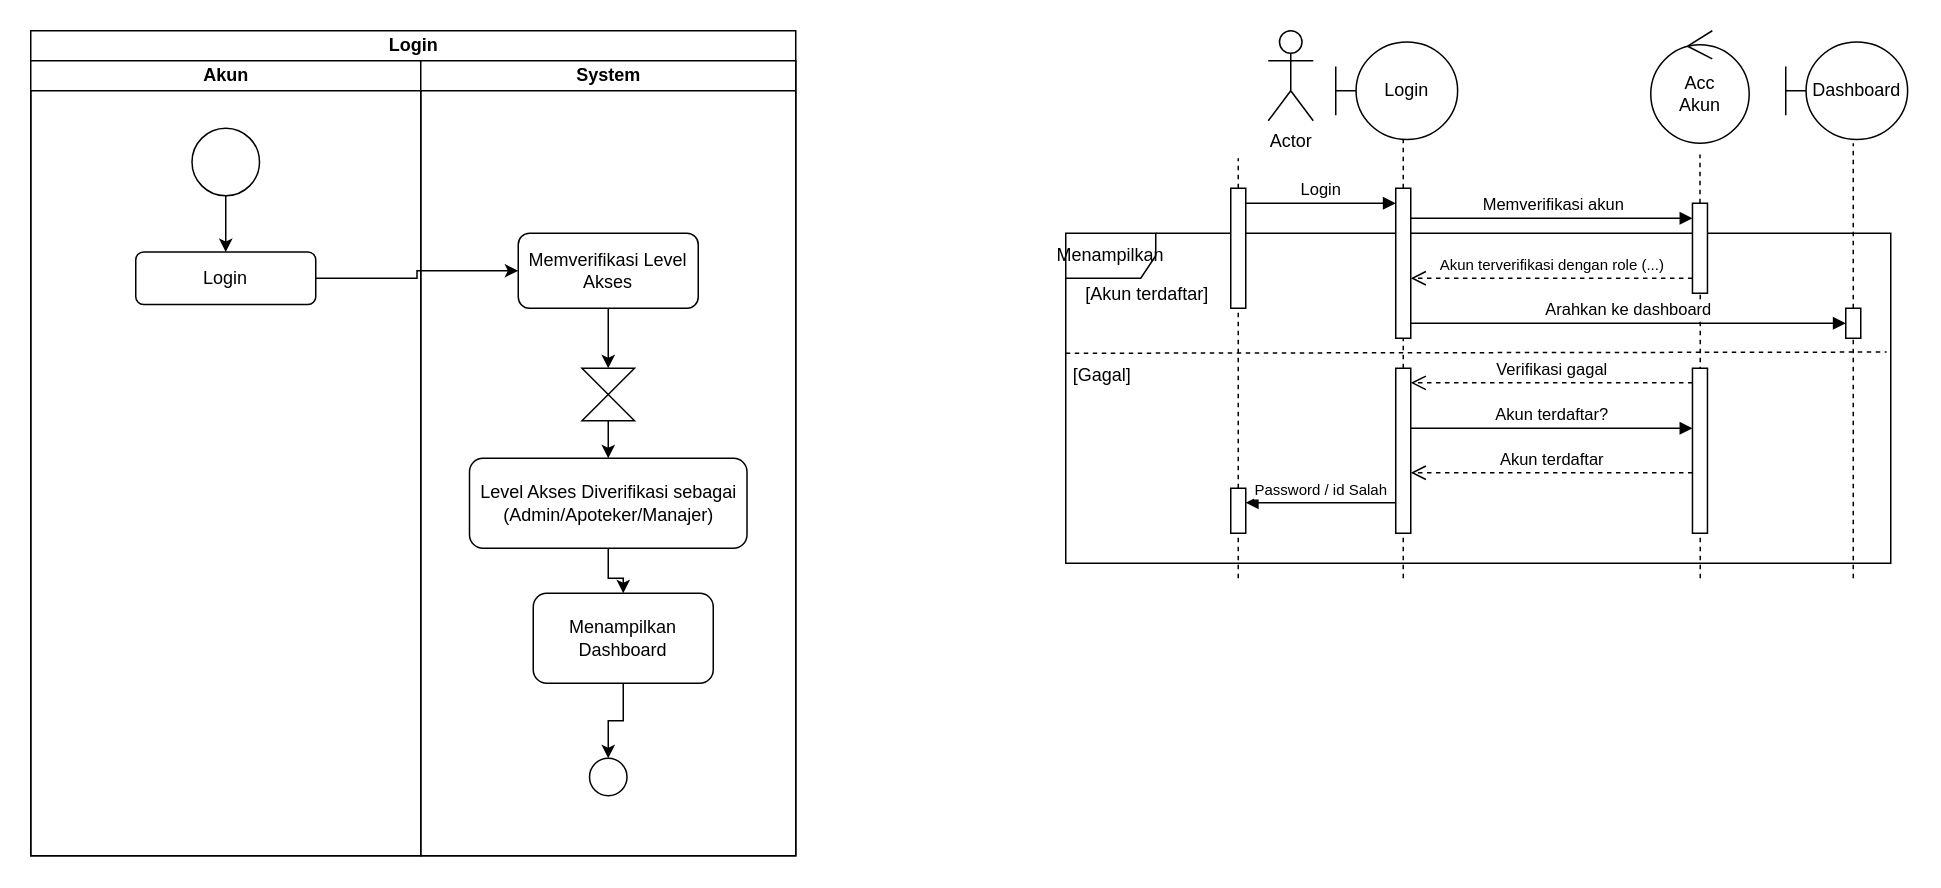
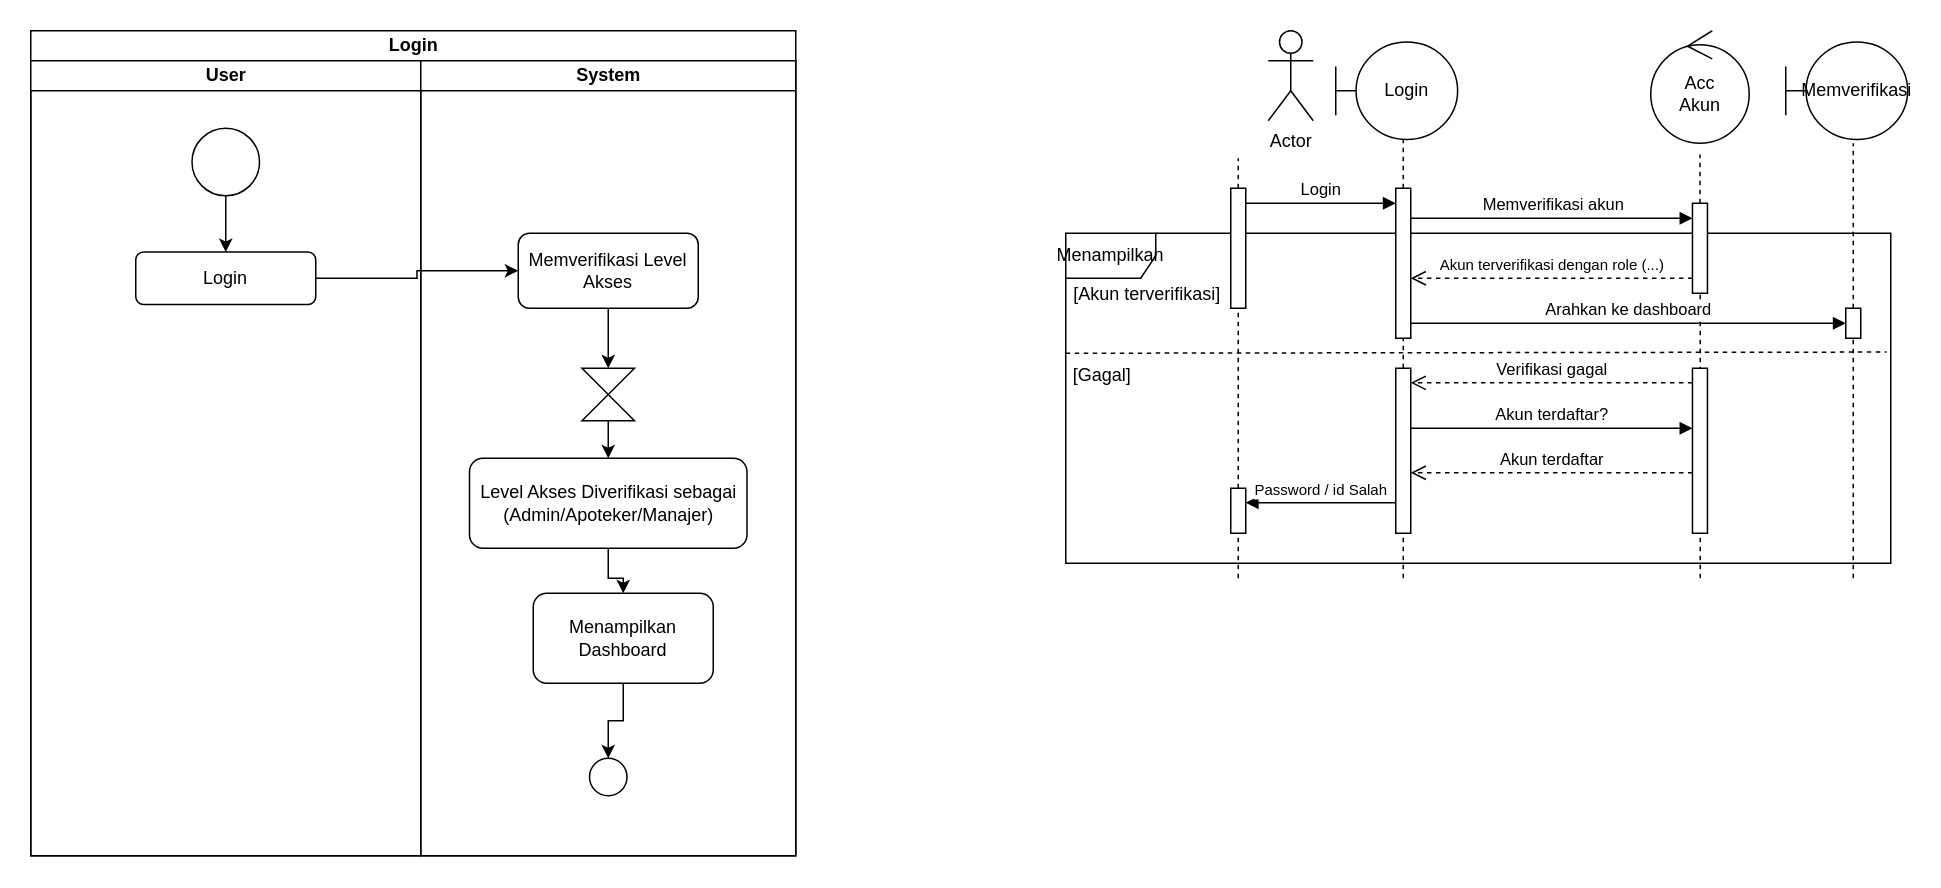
(227, 76) -> (227, 76)
(1857, 91) -> (1857, 91)
(1148, 295) -> (1148, 295)
